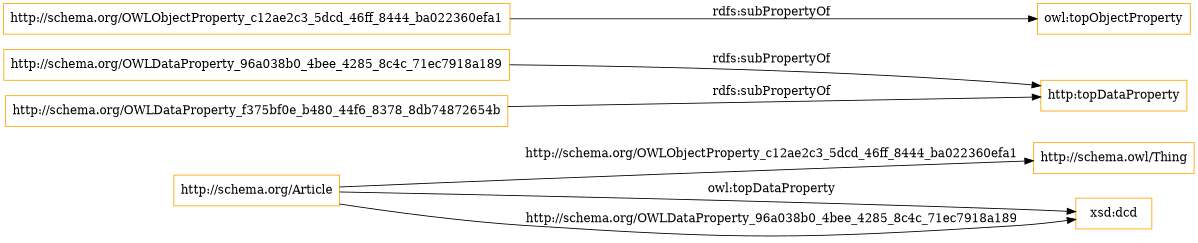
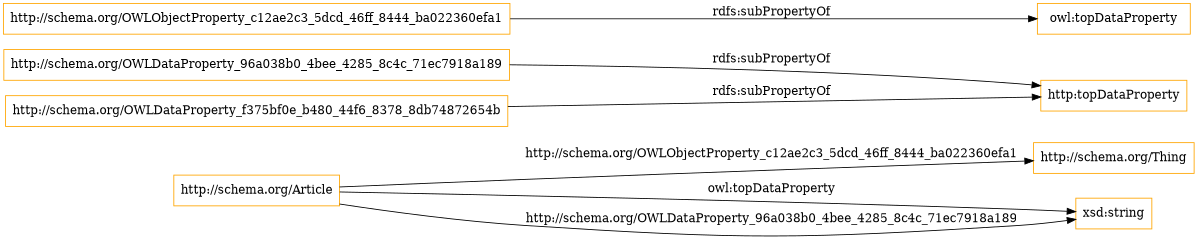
(1114, 19) -> (1114, 19)
(1114, 158) -> (1114, 158)
(1114, 214) -> (1114, 214)
